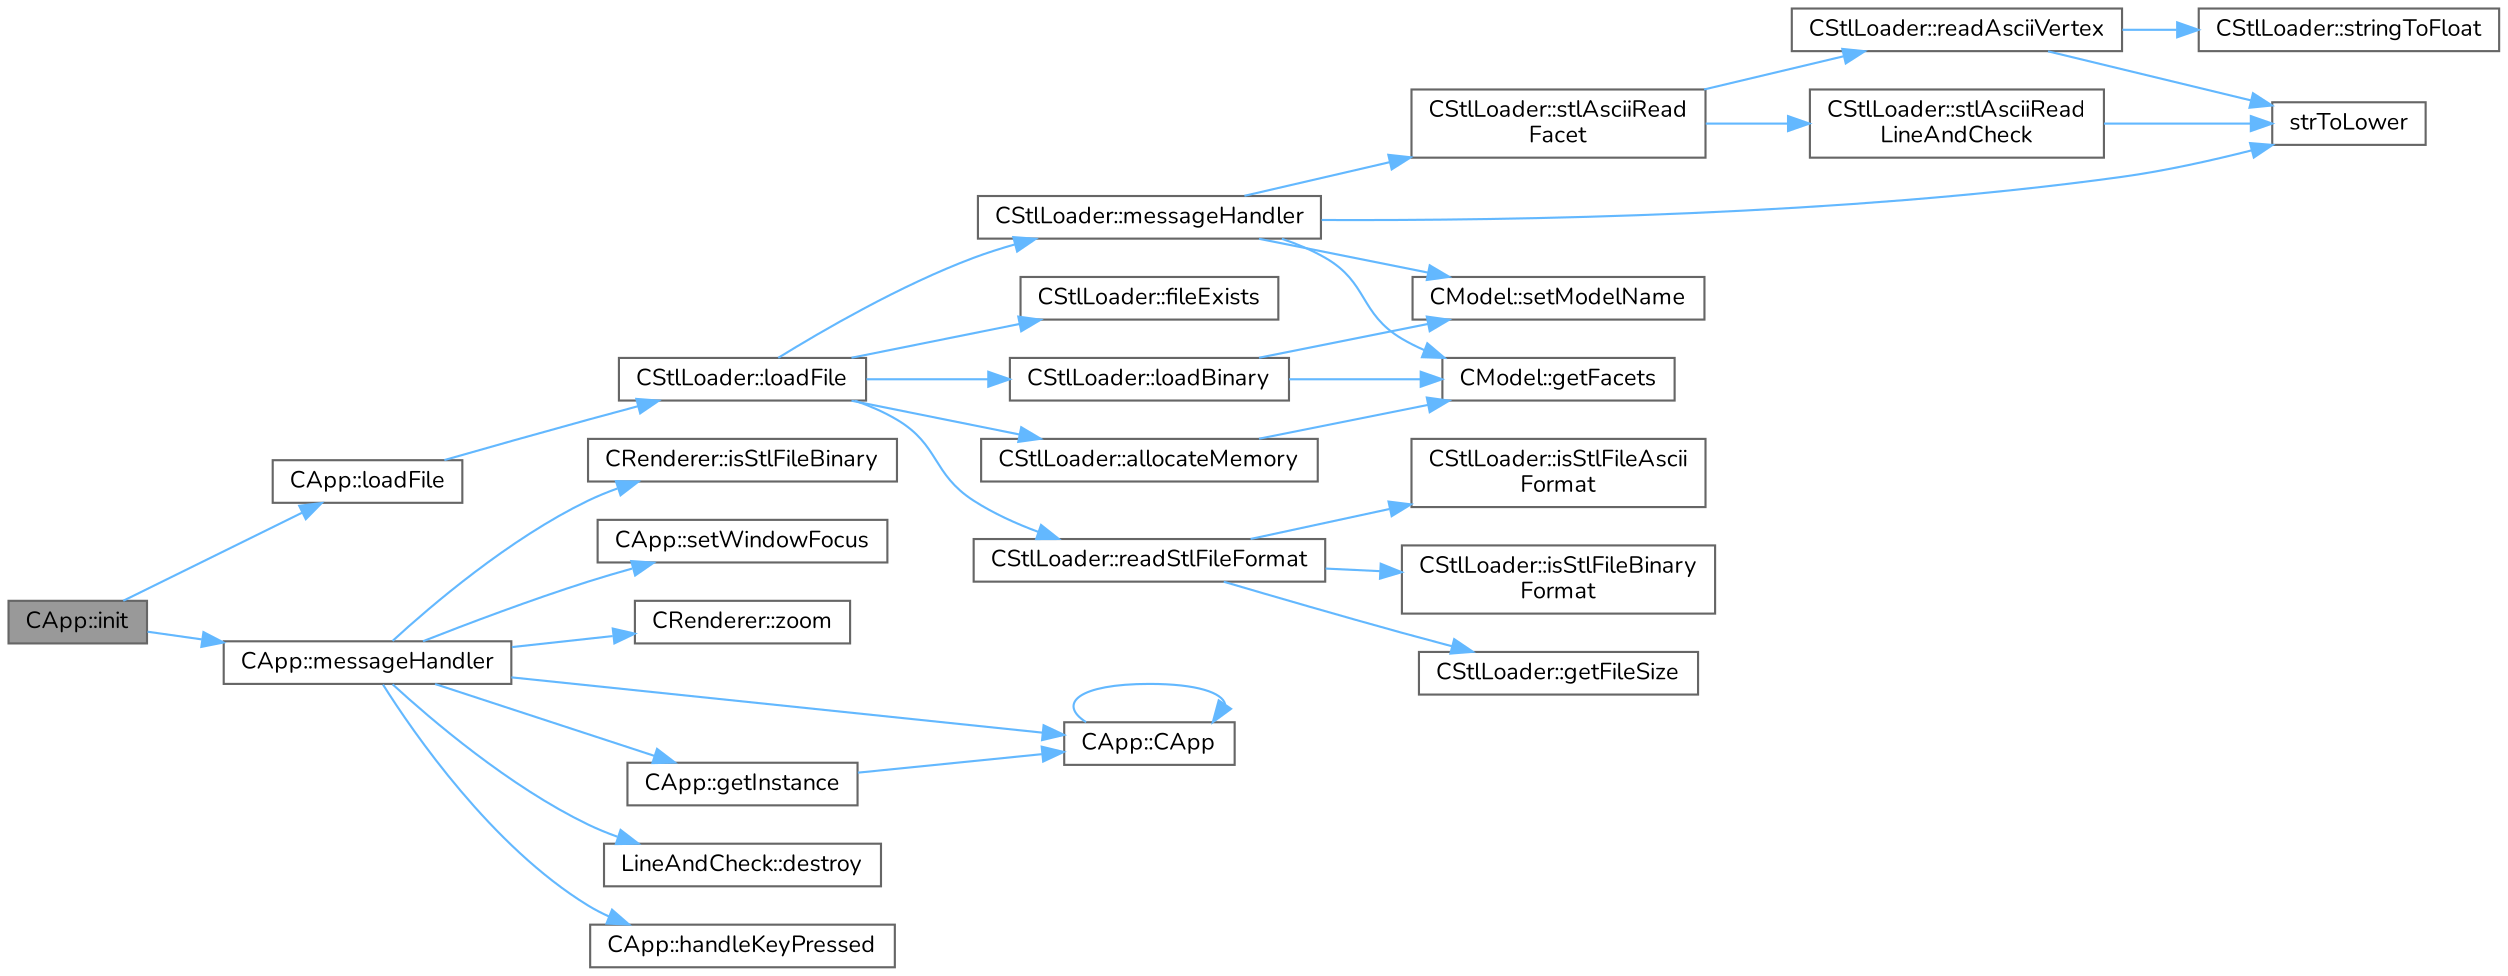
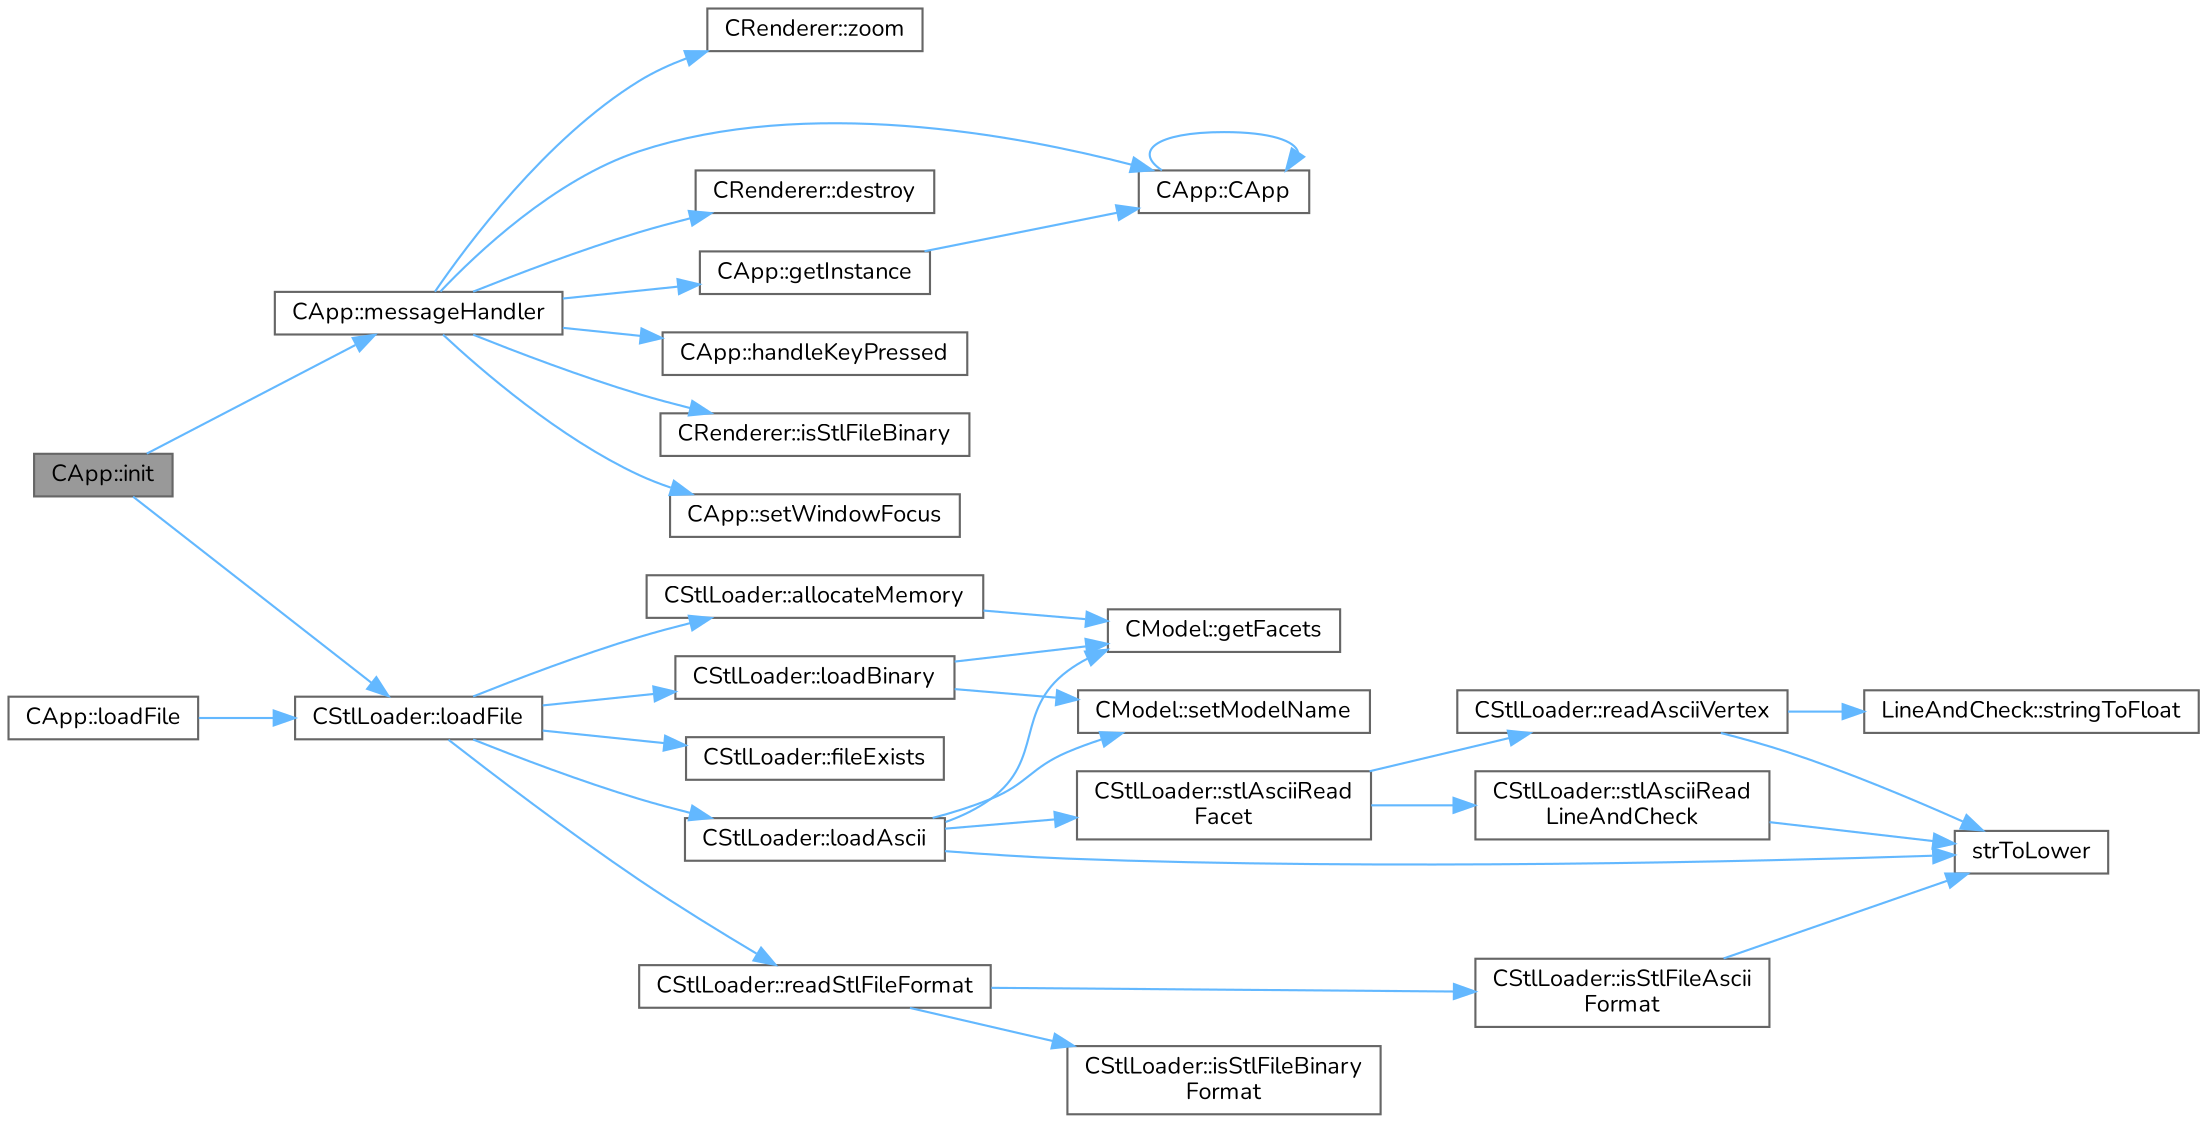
(2349, 30) -> (2031, 712)
(1149, 217) -> (815, 839)
(213, 557) -> (252, 590)
(1559, 673) -> none
(742, 865) -> (815, 192)
none -> (1835, 920)
